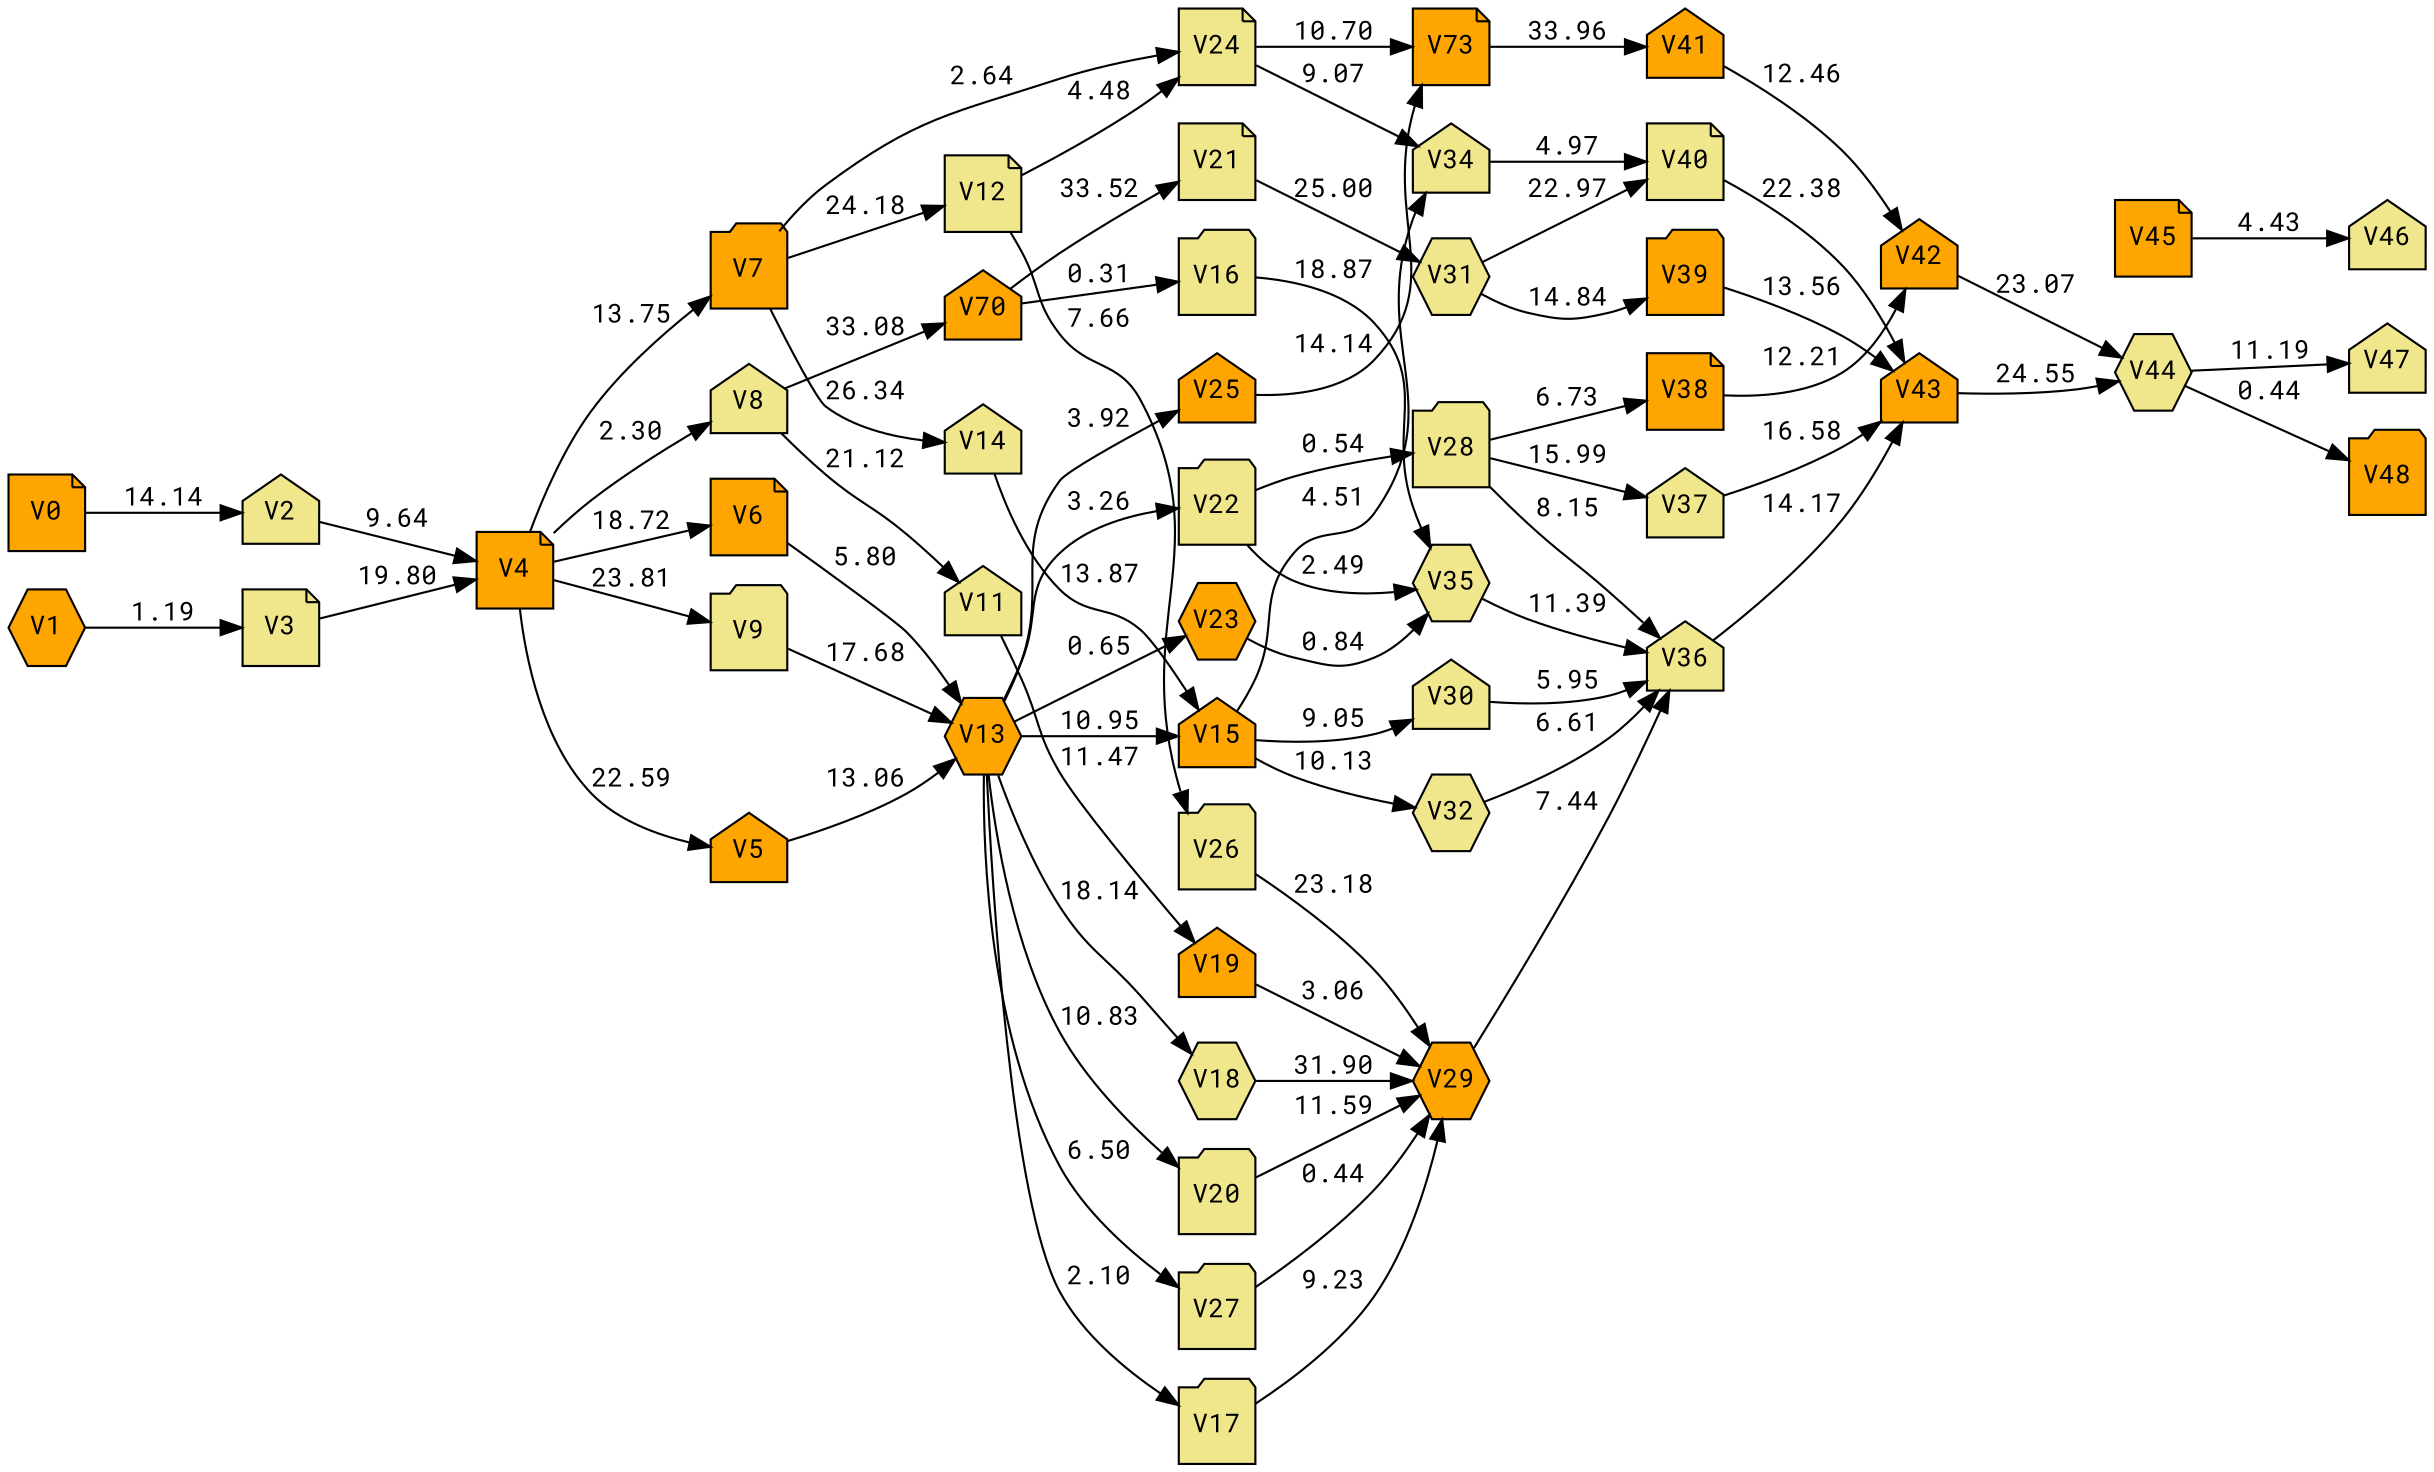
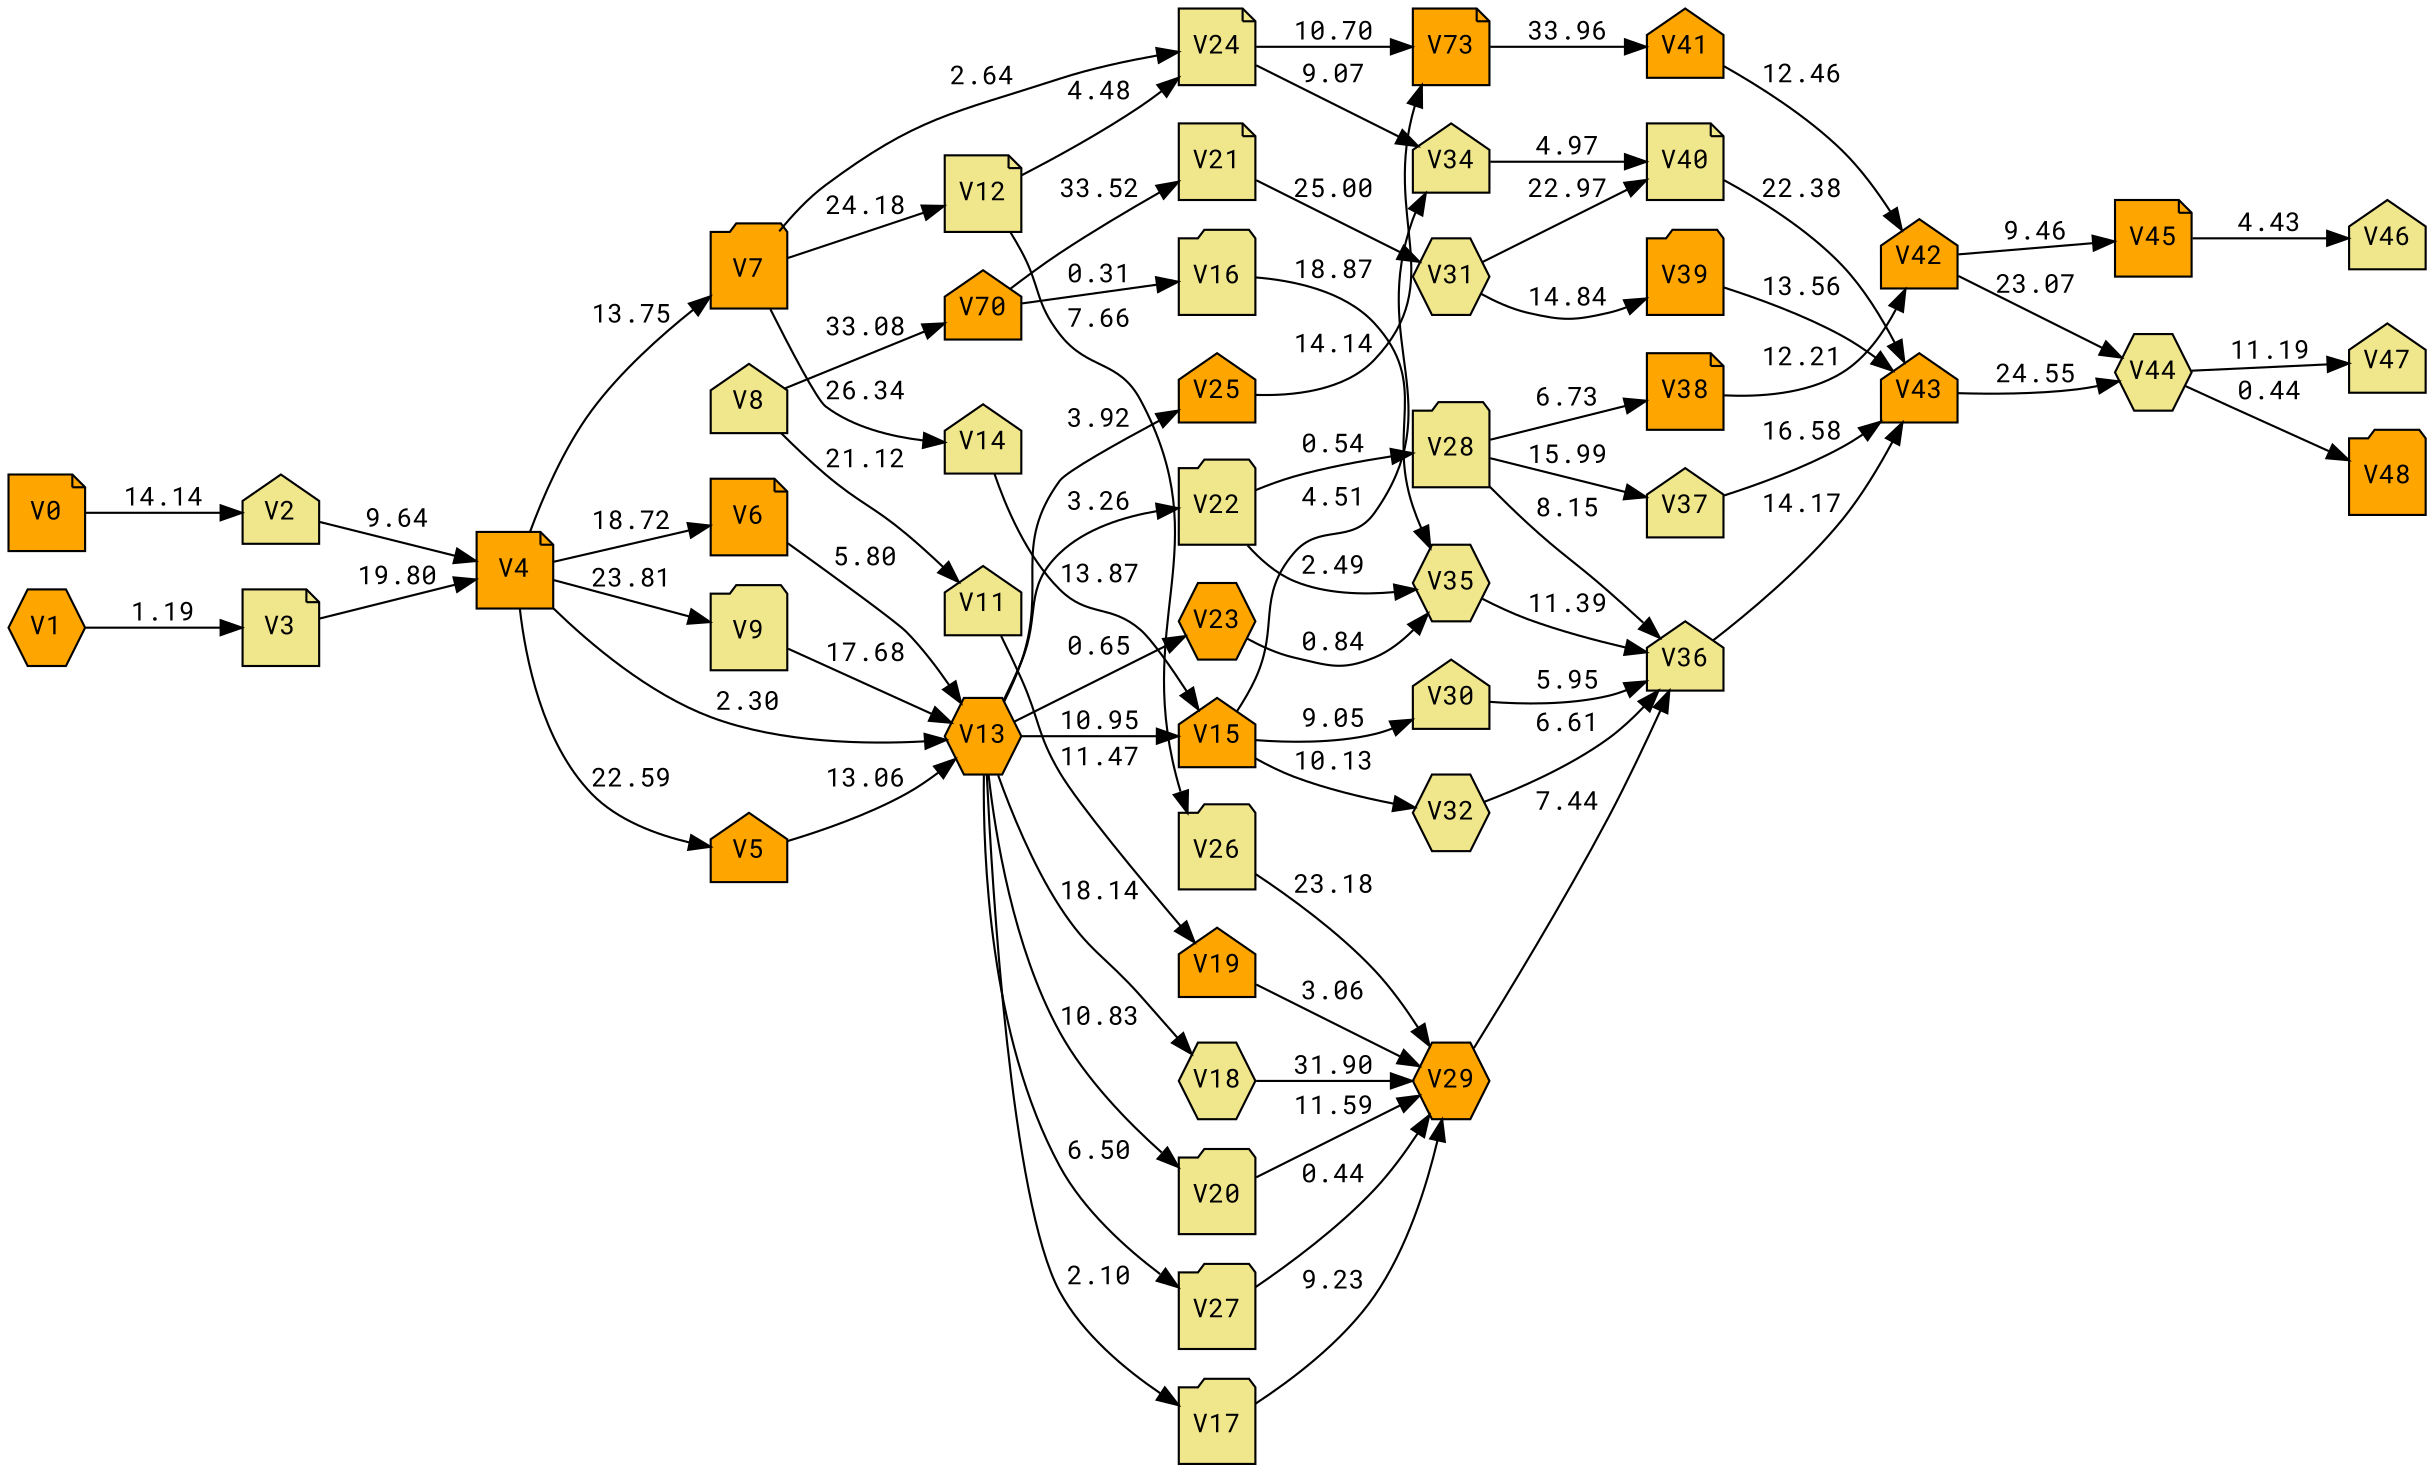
none -> (2026, 249)
(620, 479) -> (722, 721)
